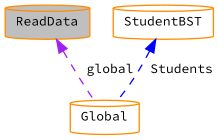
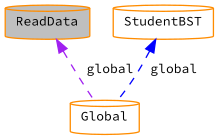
(178, 70) -> (170, 70)
